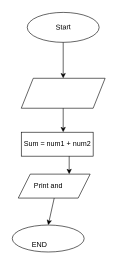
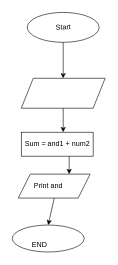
(58, 144) -> (58, 144)
